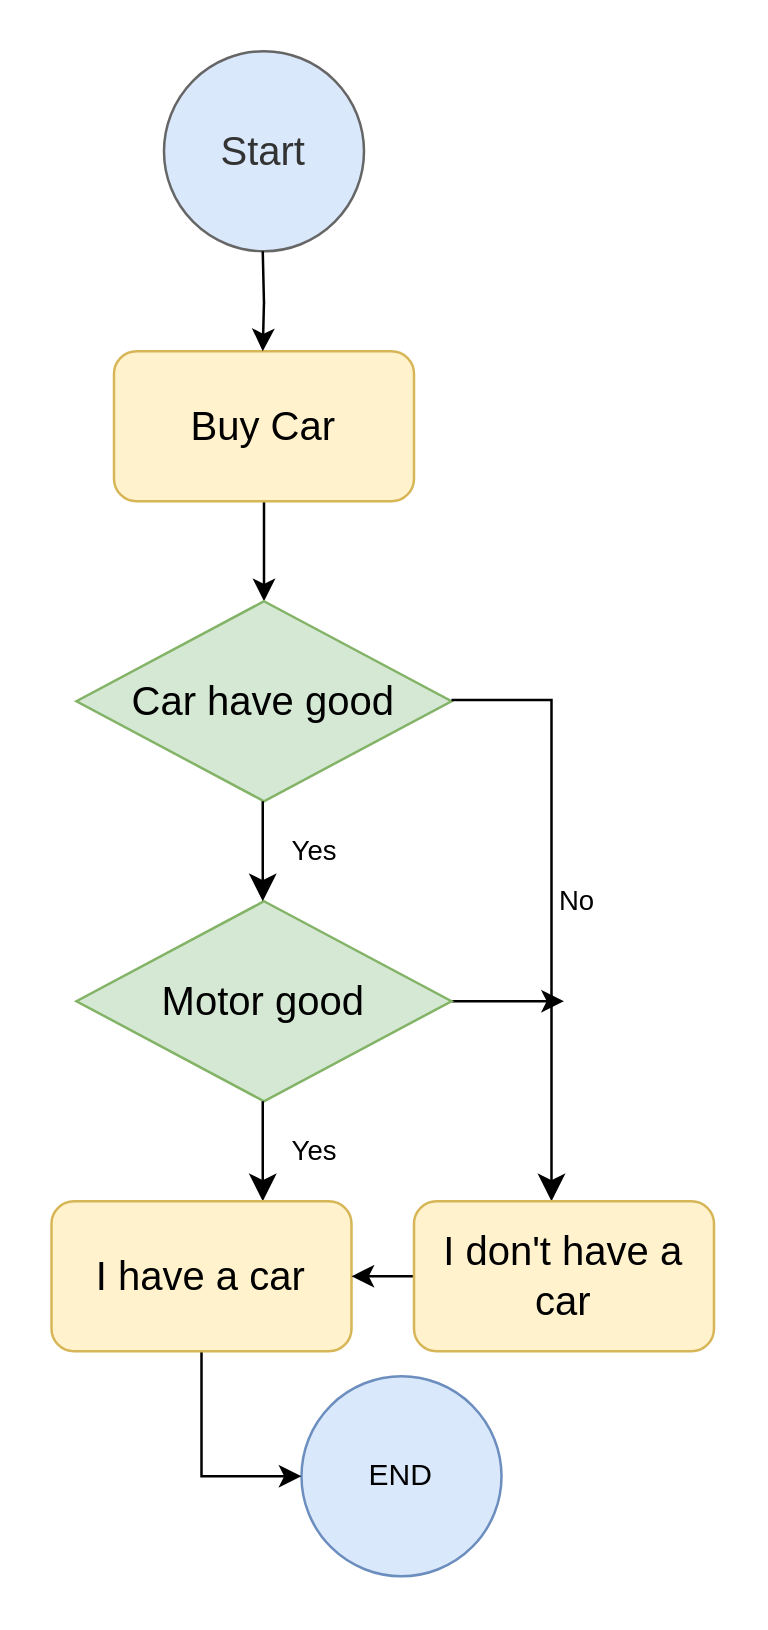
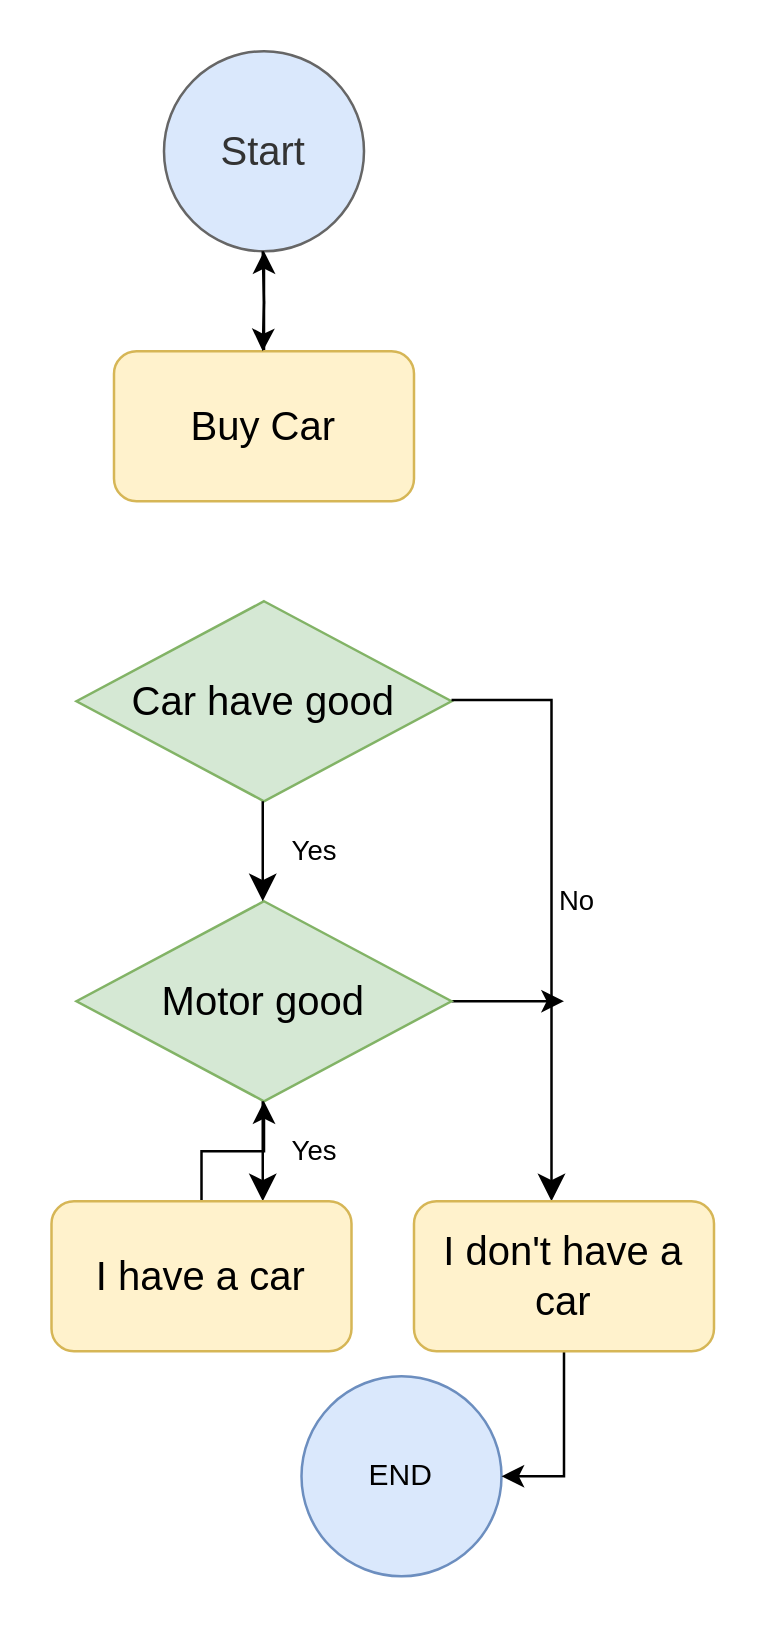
(264, 543) -> (264, 349)
(374, 1276) -> (564, 1436)
(201, 1455) -> (204, 1151)
